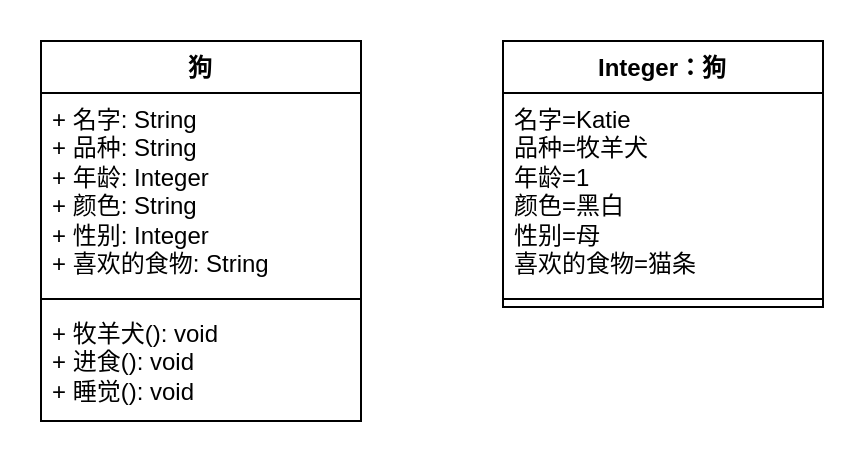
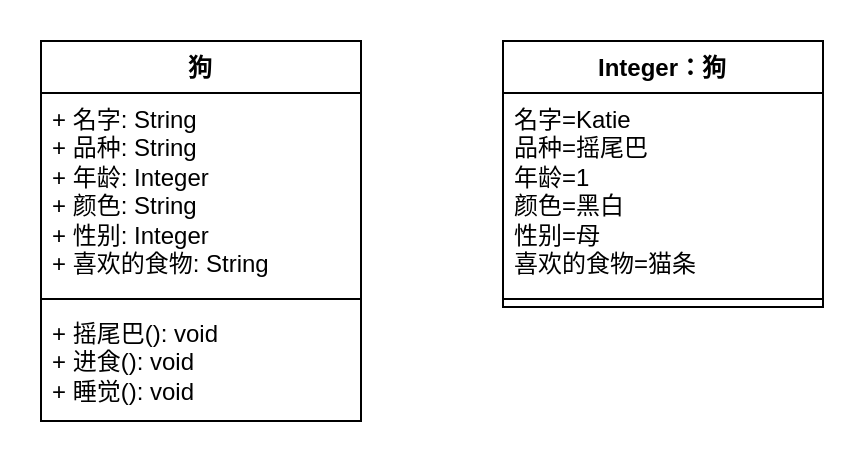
(606, 193) -> (606, 193)
(144, 364) -> (144, 364)
